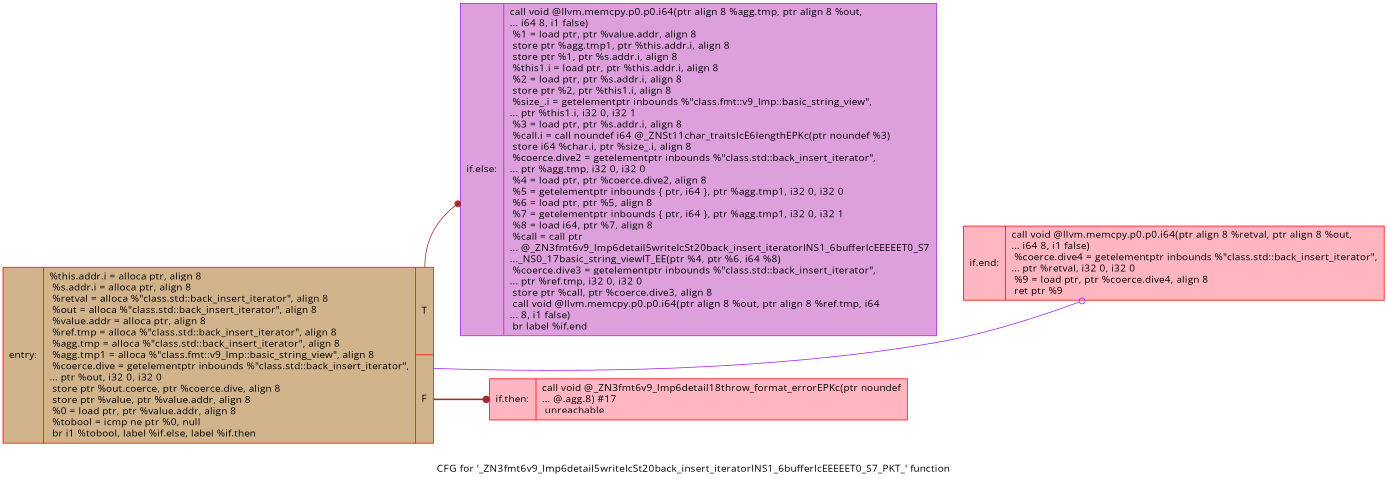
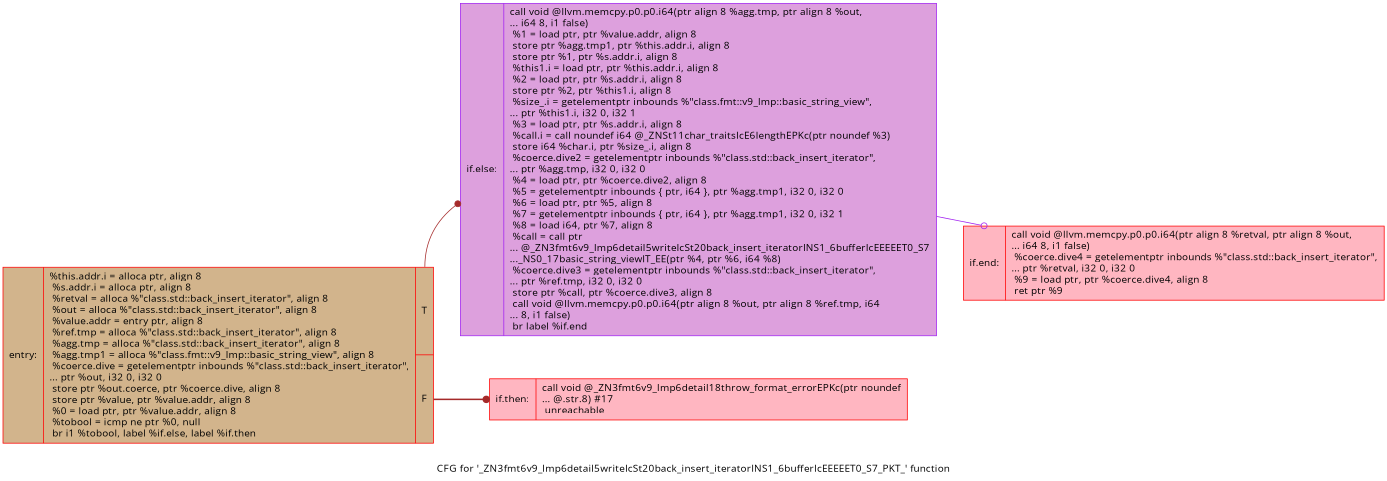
(128, 321) -> (127, 321)
(760, 363) -> (959, 221)
(579, 399) -> (578, 399)
